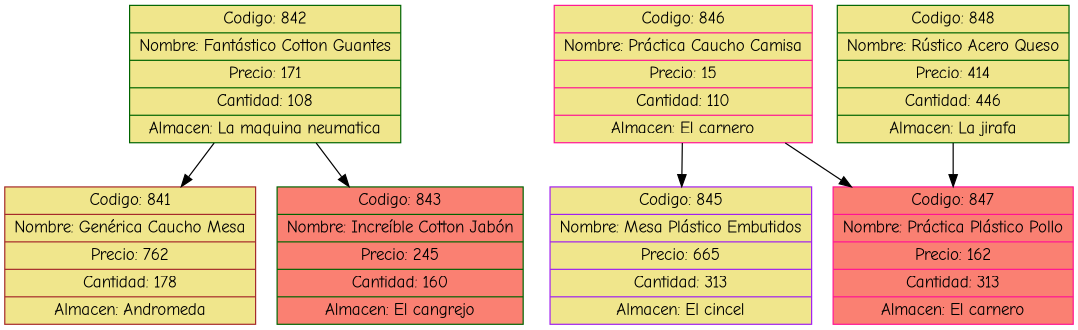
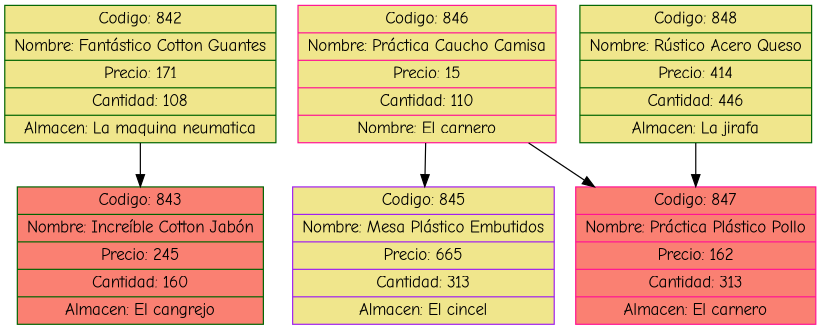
(683, 128) -> (427, 128)
(130, 256) -> none
